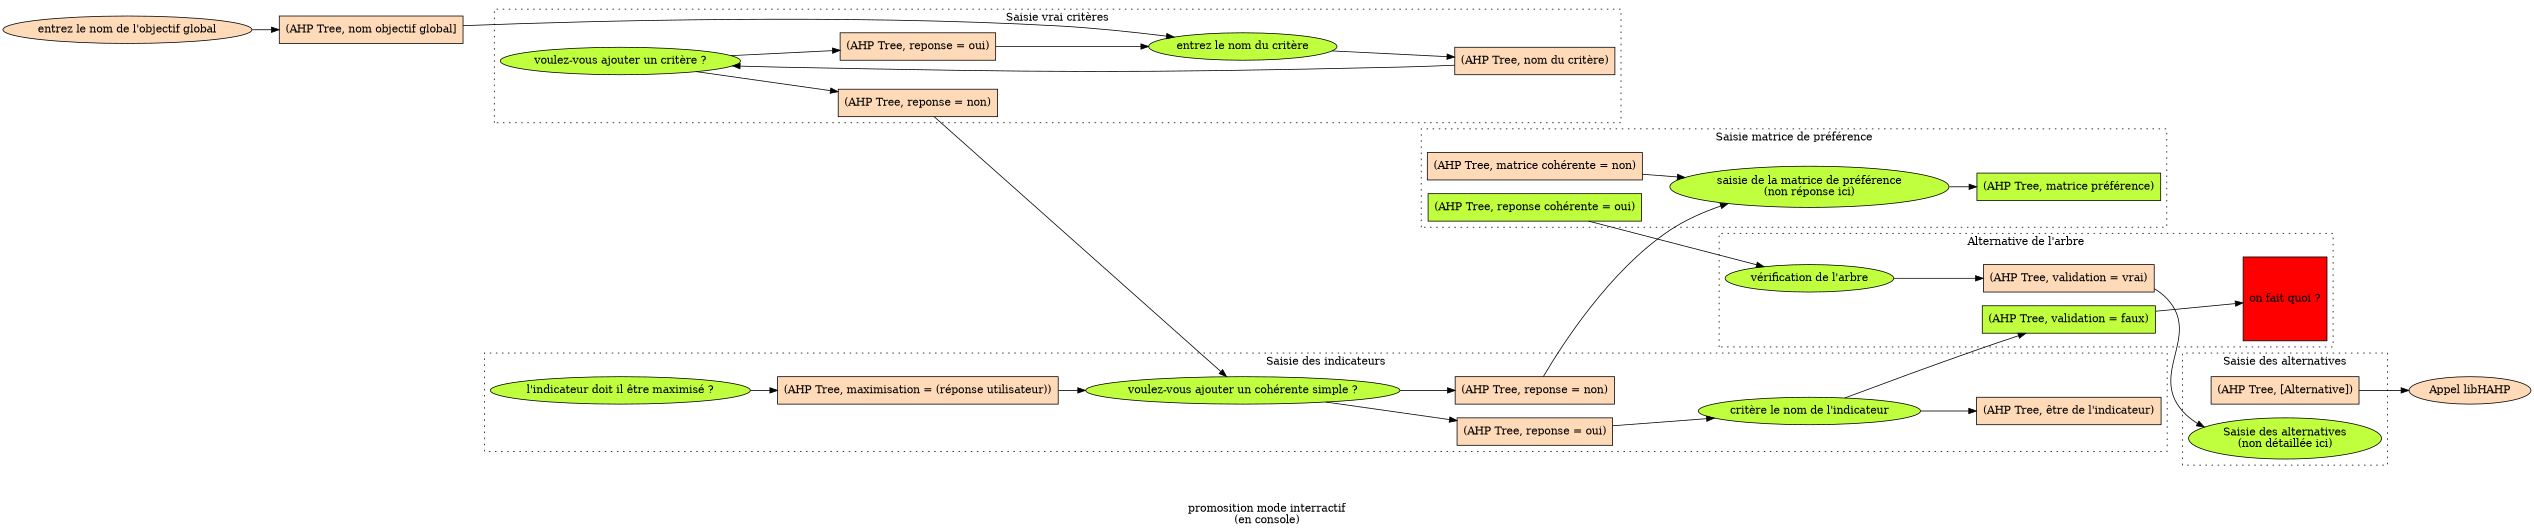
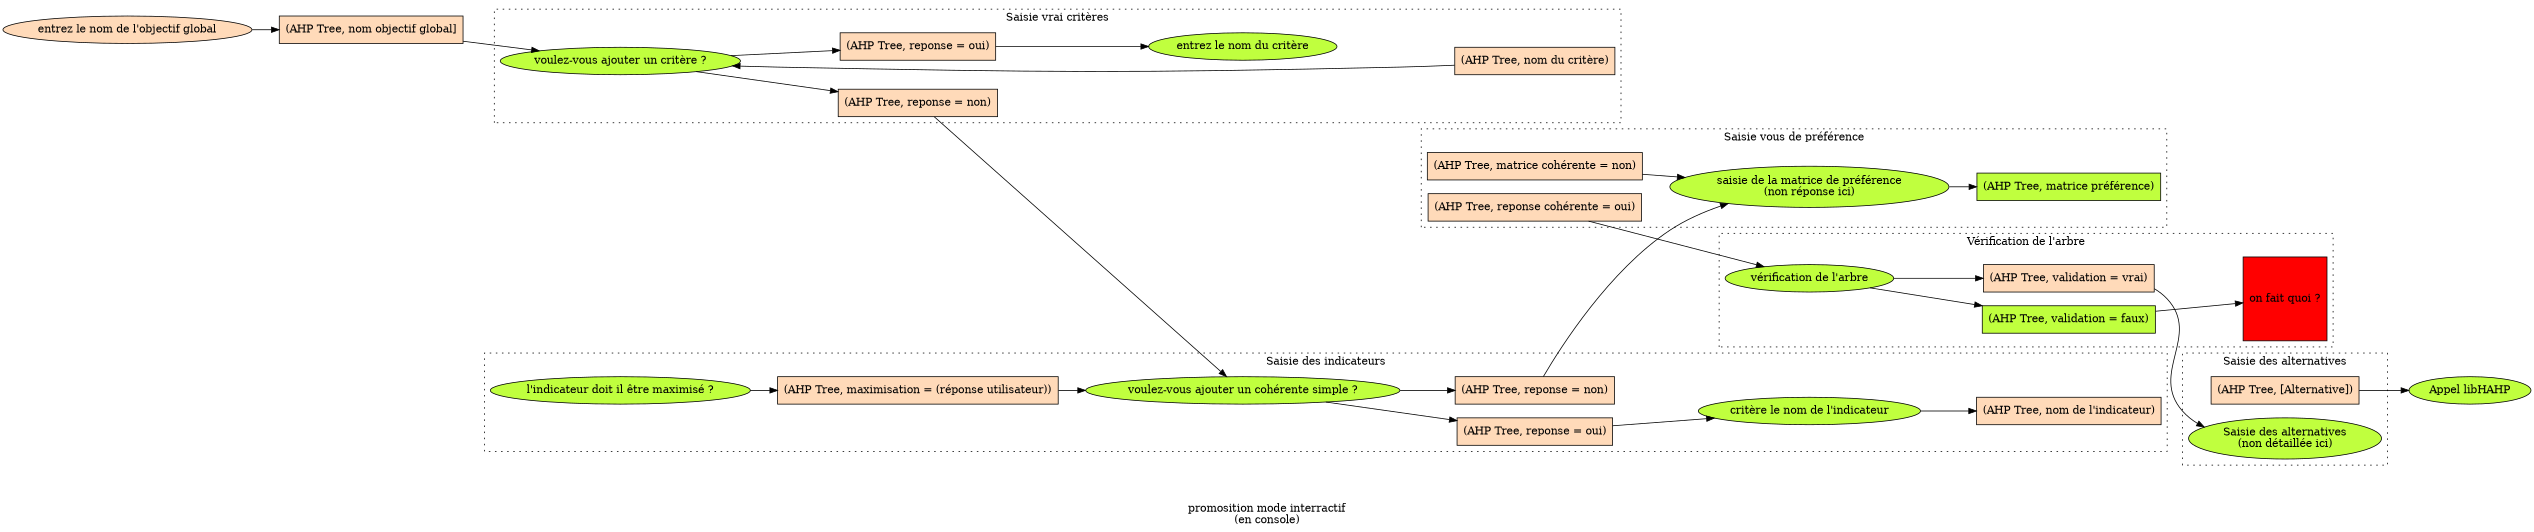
(815, 19) -> (499, 46)
(1390, 54) -> none
(1794, 138) -> (1794, 138)
(1535, 207) -> (1535, 207)
(2026, 242) -> (2026, 242)
(1931, 366) -> (1922, 296)
(2470, 390) -> (2470, 390)
(2069, 411) -> (2069, 411)
